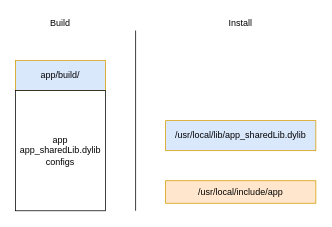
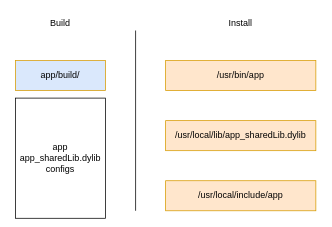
none -> (240, 75)
(240, 135) -> (240, 135)
(60, 150) -> (60, 158)
(240, 192) -> (240, 195)
